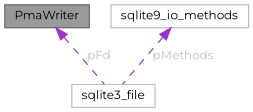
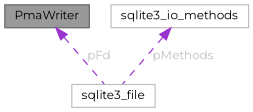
(180, 16) -> (180, 16)
